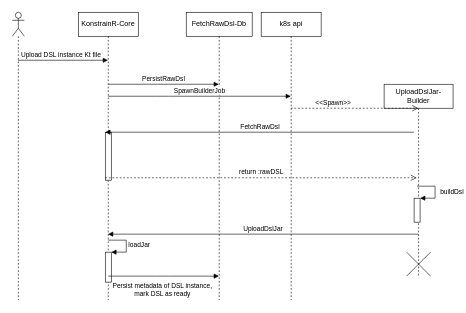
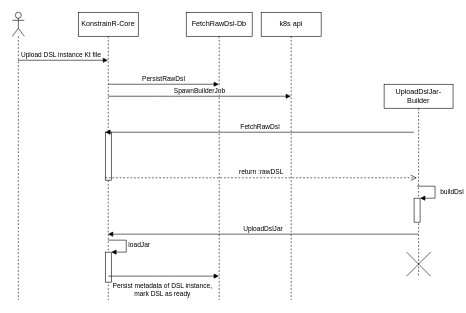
(337, 108) -> none
